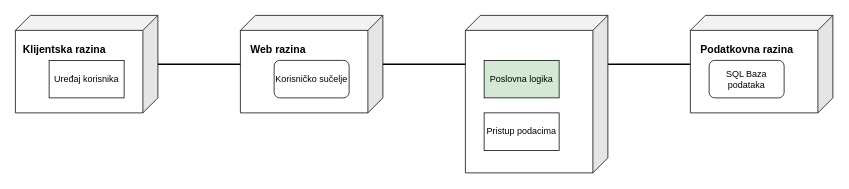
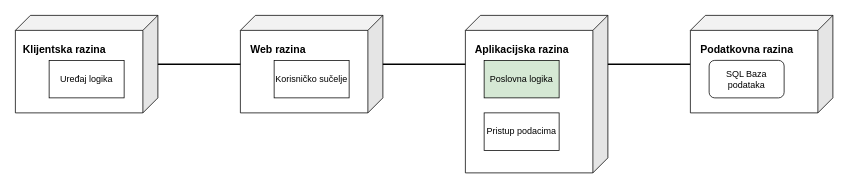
none -> (522, 49)
(87, 79) -> (87, 79)
(312, 79) -> (312, 79)
